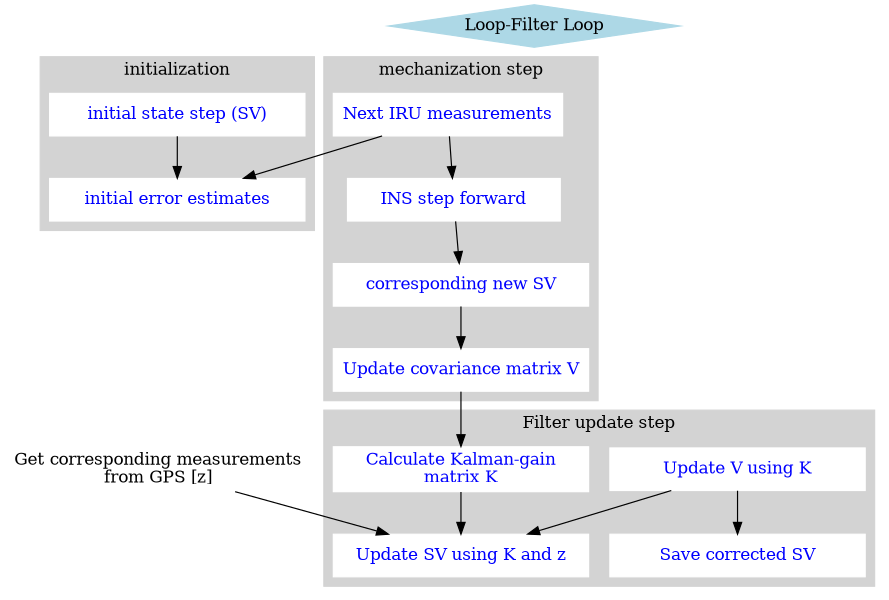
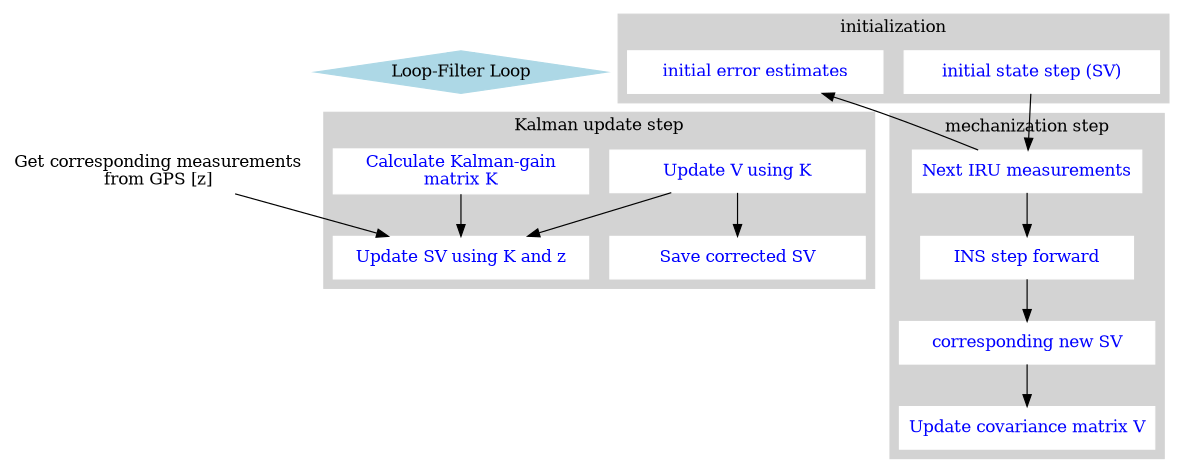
(177, 151) -> (1029, 121)
(461, 417) -> none
(599, 424) -> (599, 126)
